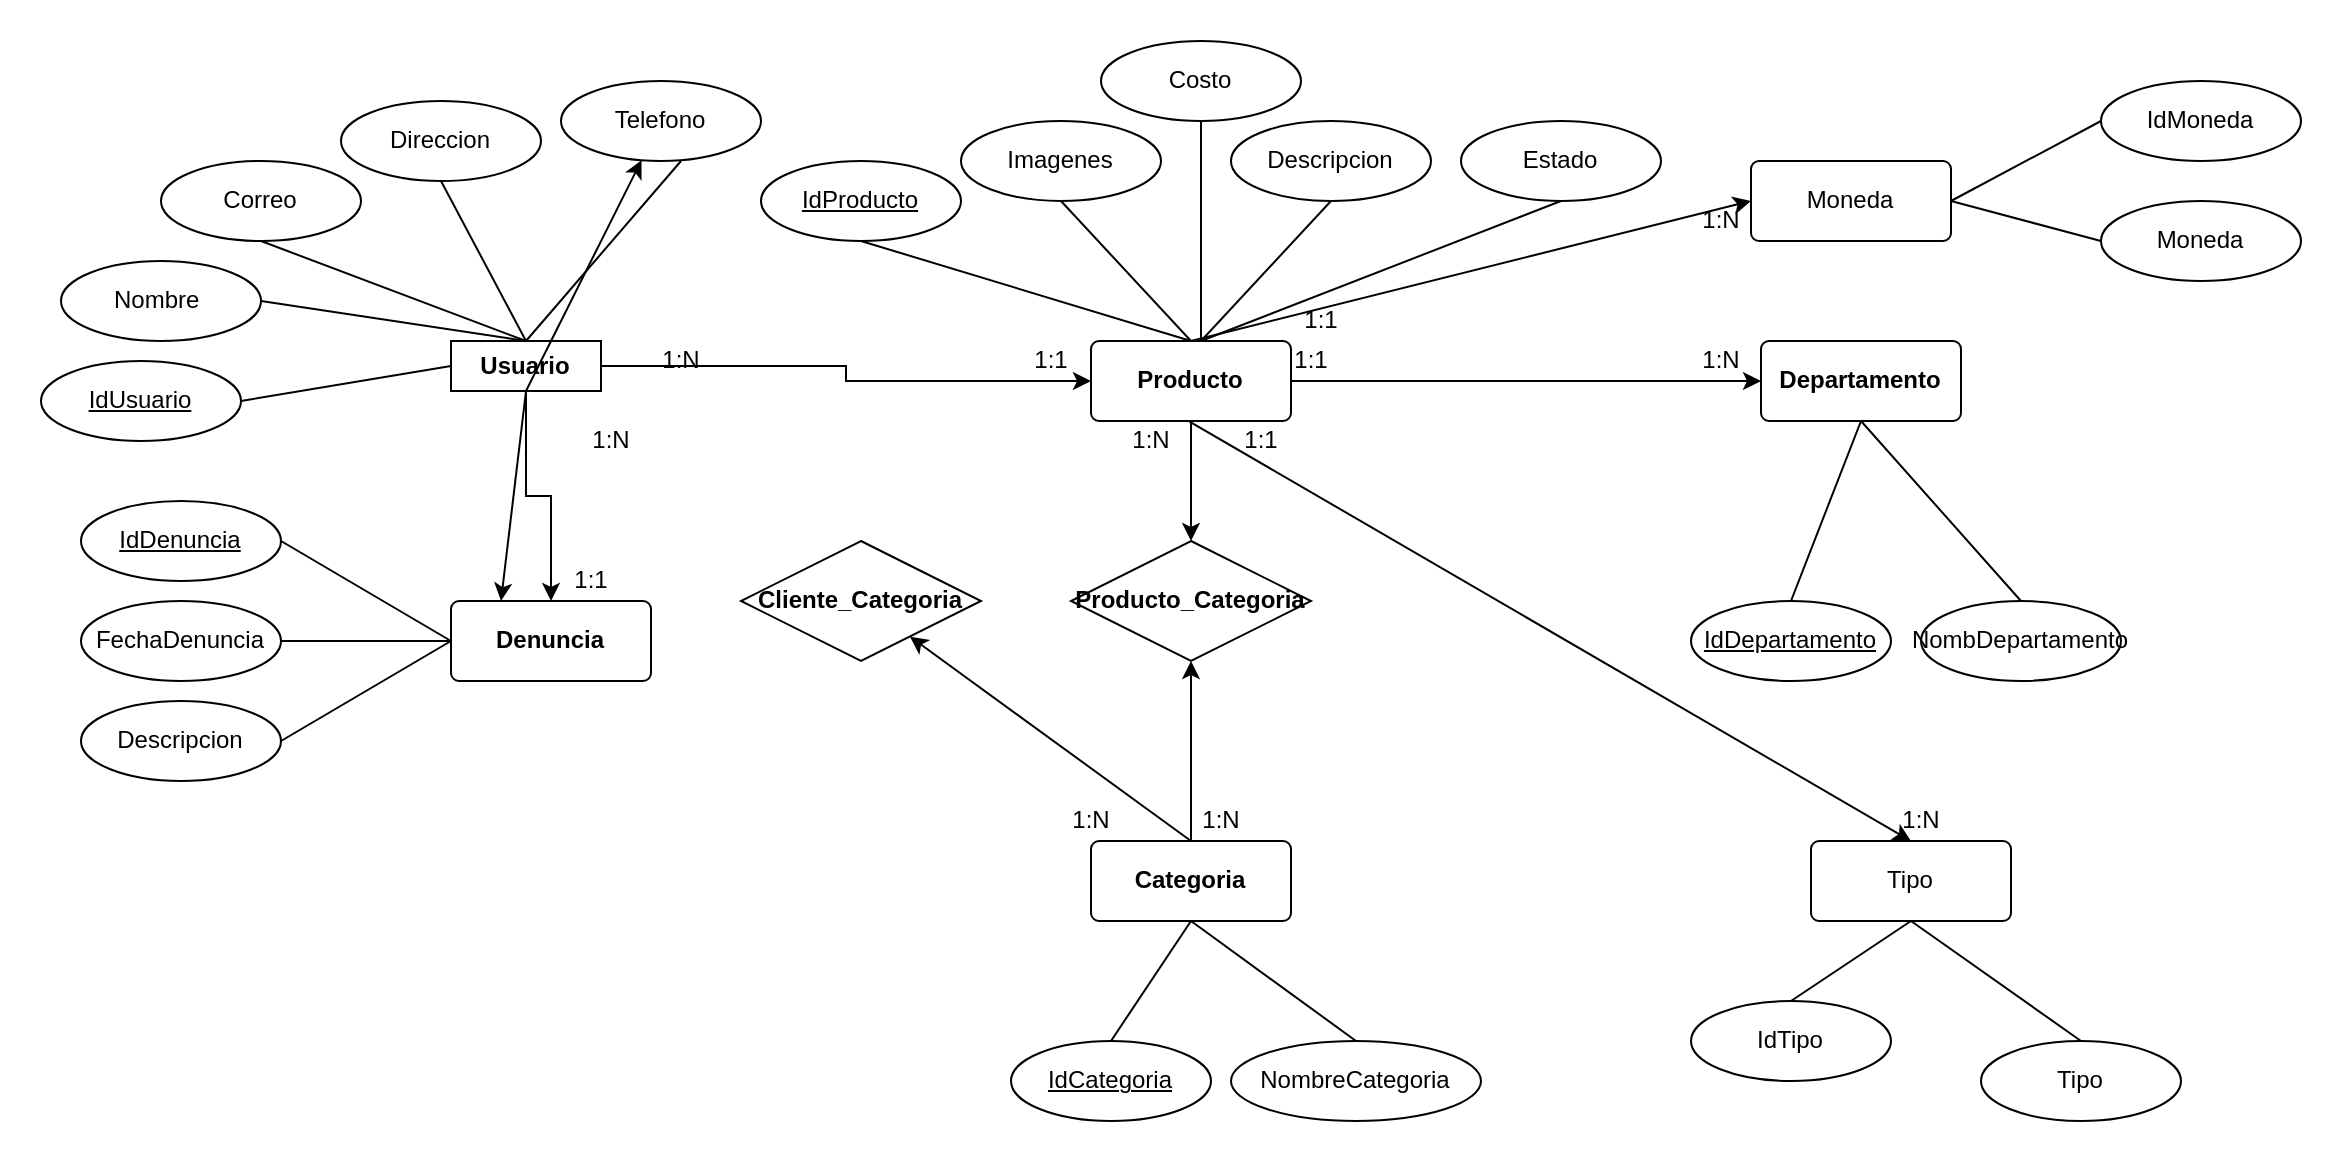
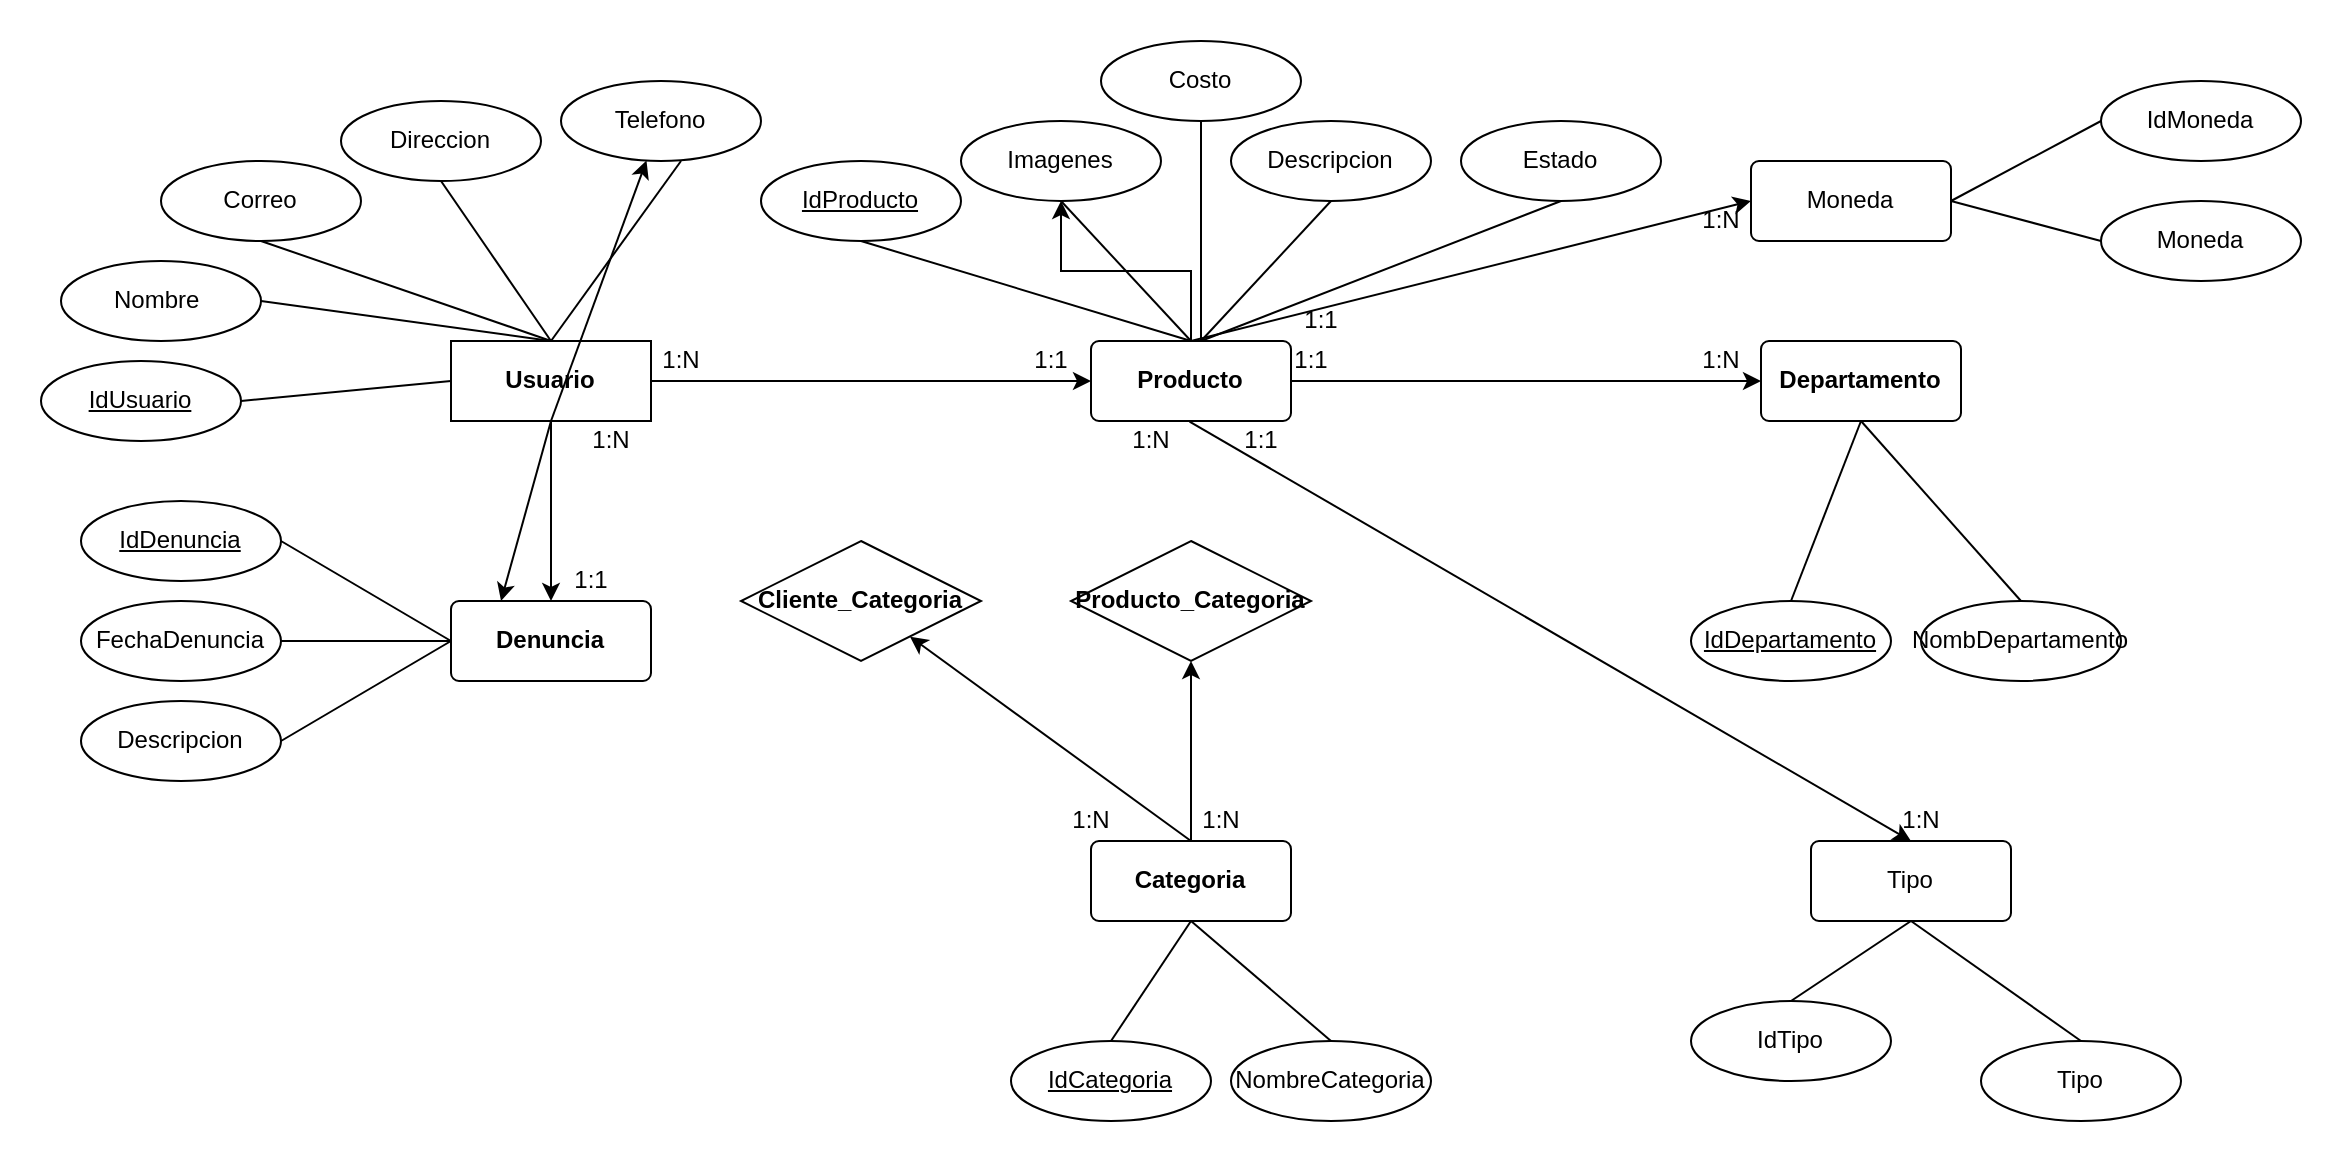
(526, 366) -> (551, 381)
(1191, 477) -> (1191, 274)
(1356, 1081) -> (1331, 1081)
